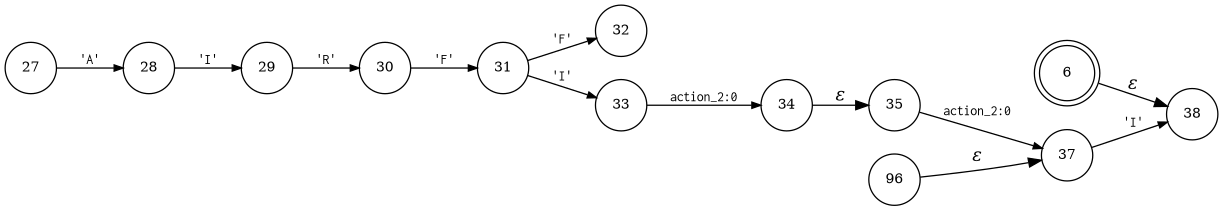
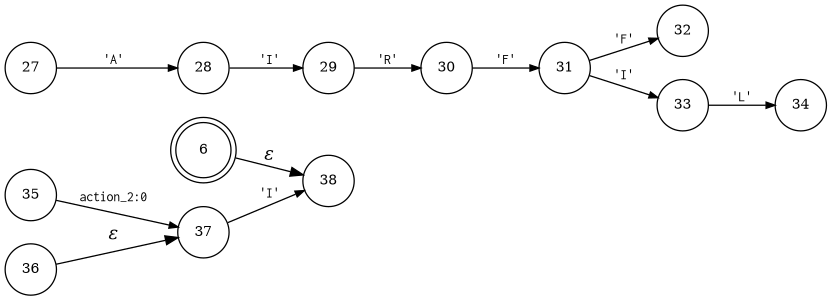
(704, 98) -> (742, 98)
(834, 105) -> none
(894, 180) -> (31, 270)
